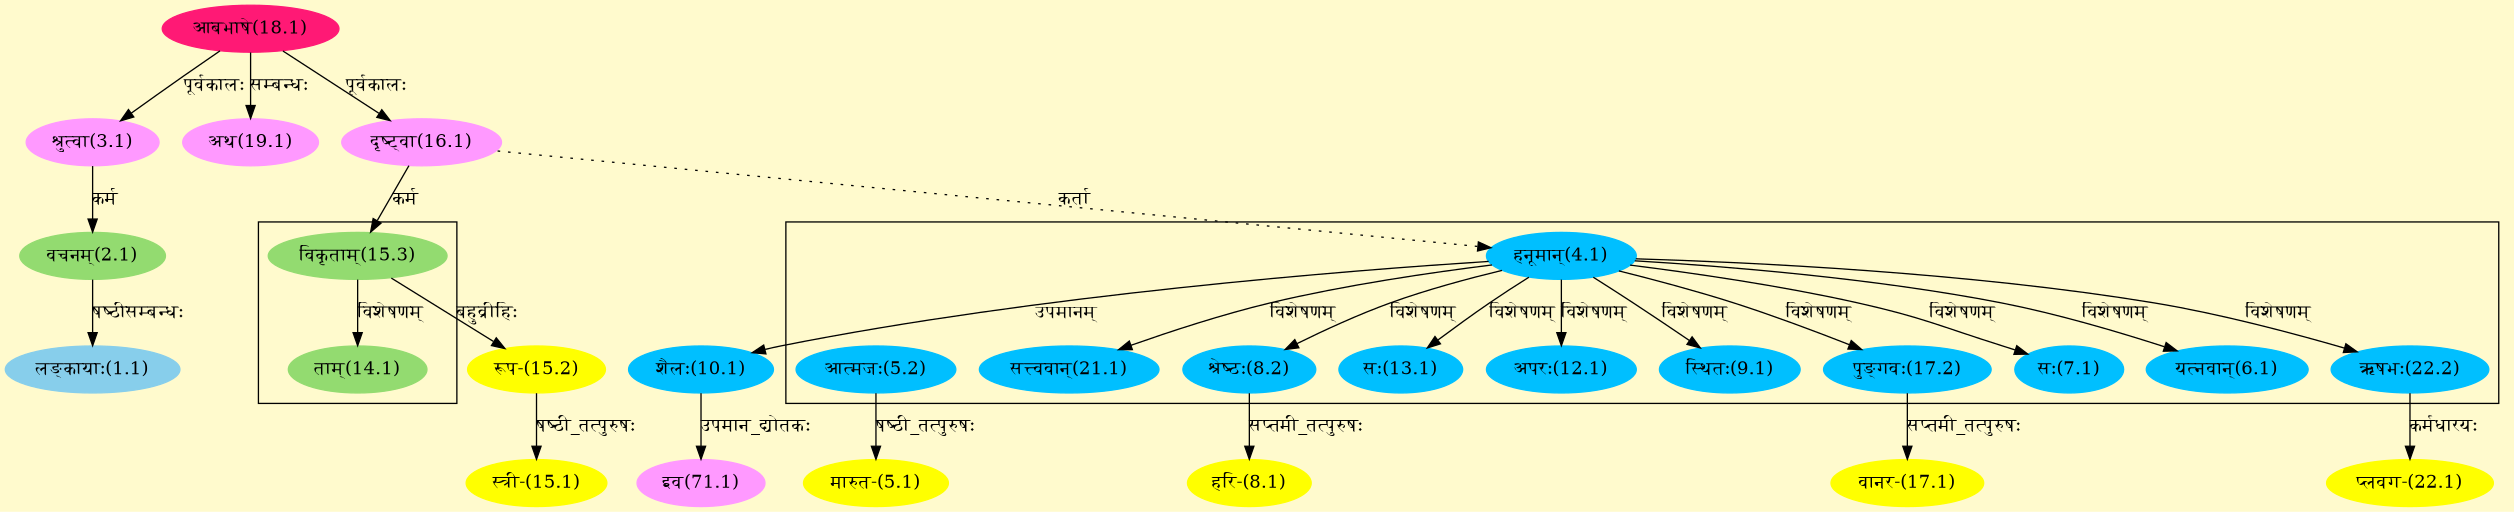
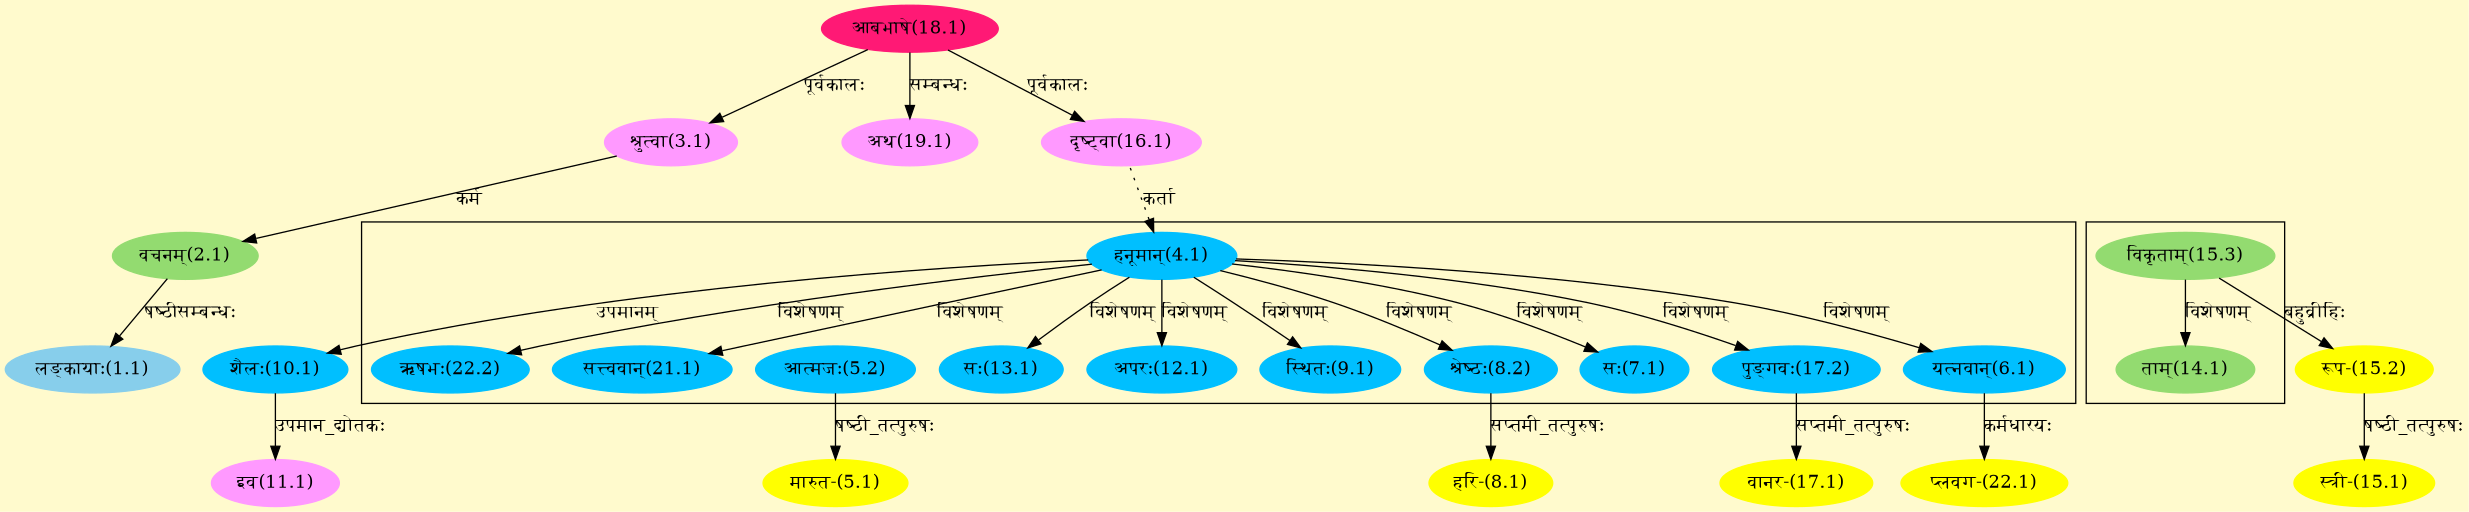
(393, 193) -> none
(2410, 420) -> (1984, 420)
(701, 483) -> (275, 483)
